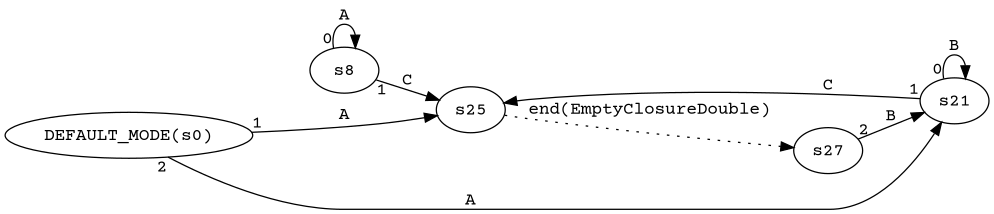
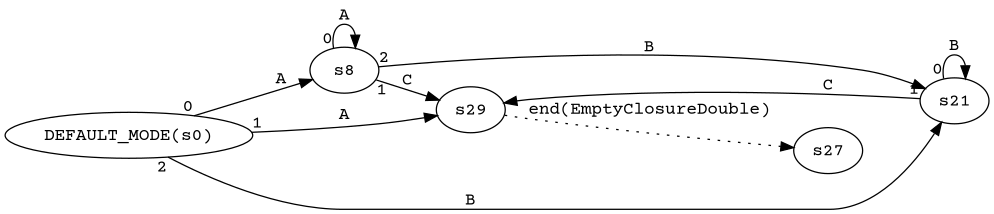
none -> (247, 100)
(471, 110) -> (471, 110)
(885, 128) -> (647, 55)
(471, 200) -> (471, 200)
